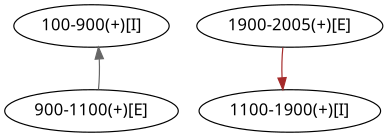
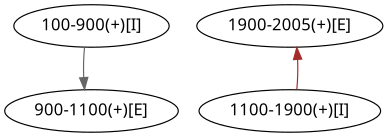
(282, 63) -> (298, 75)
(99, 74) -> (84, 62)
